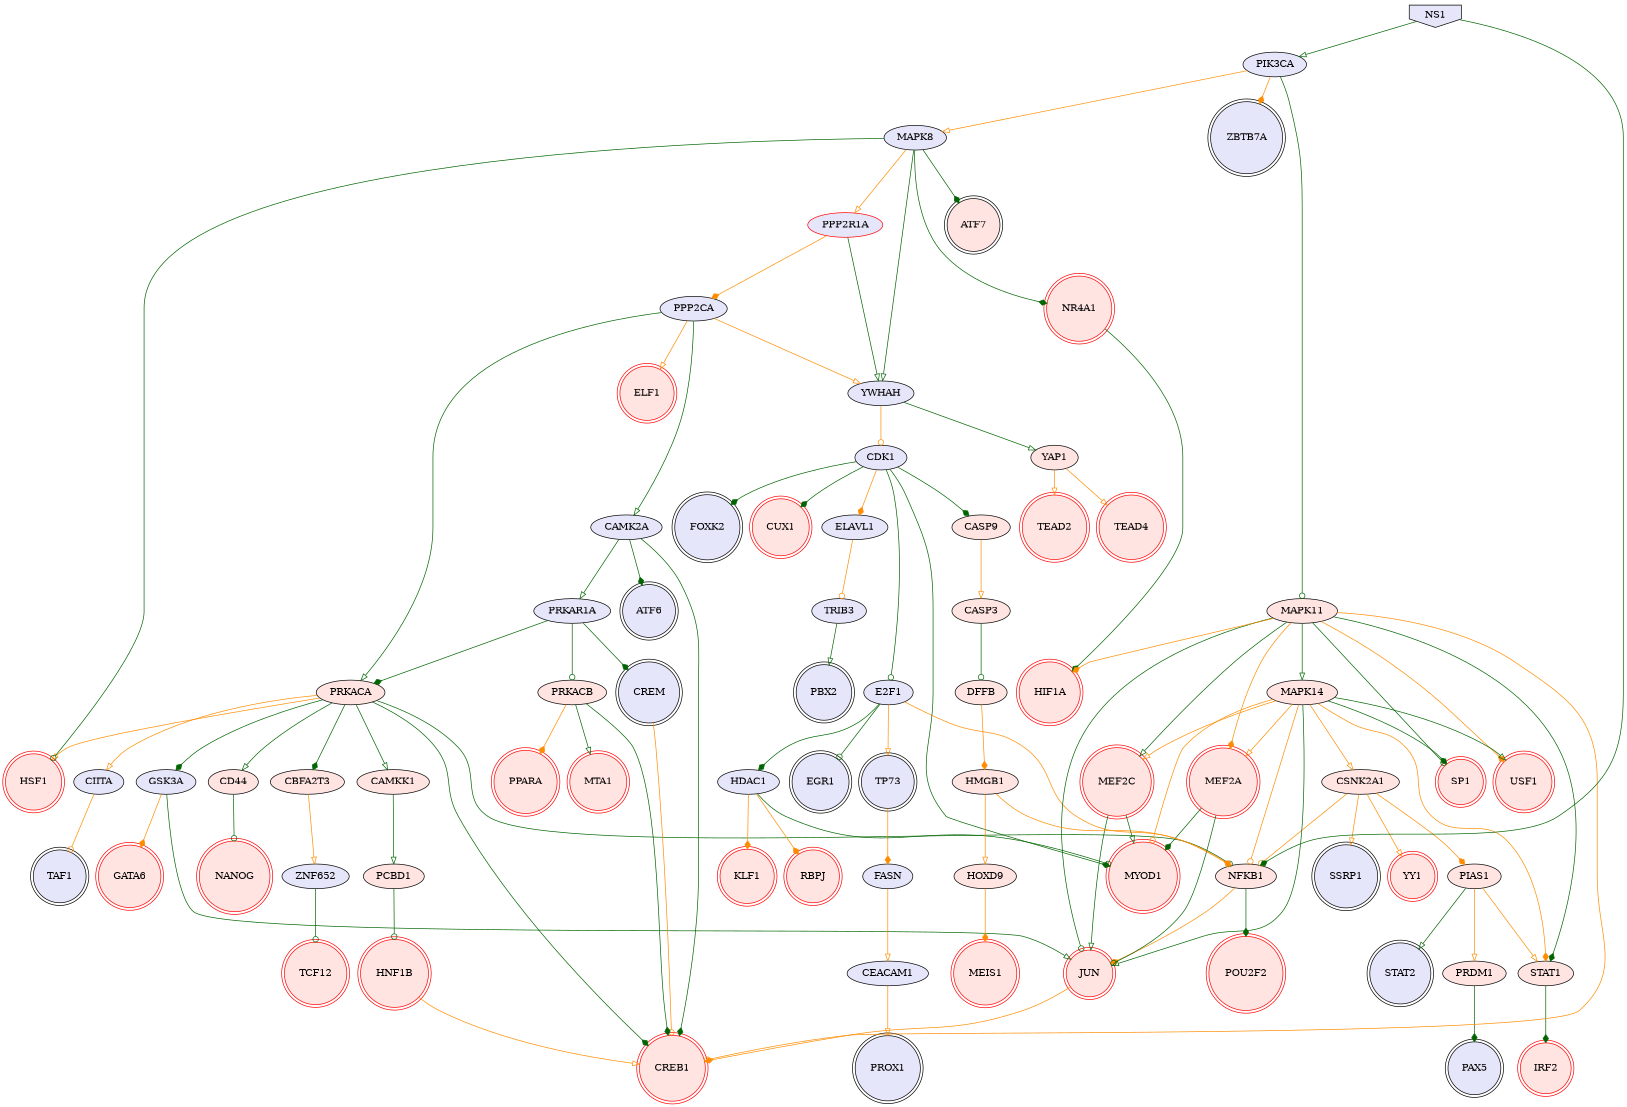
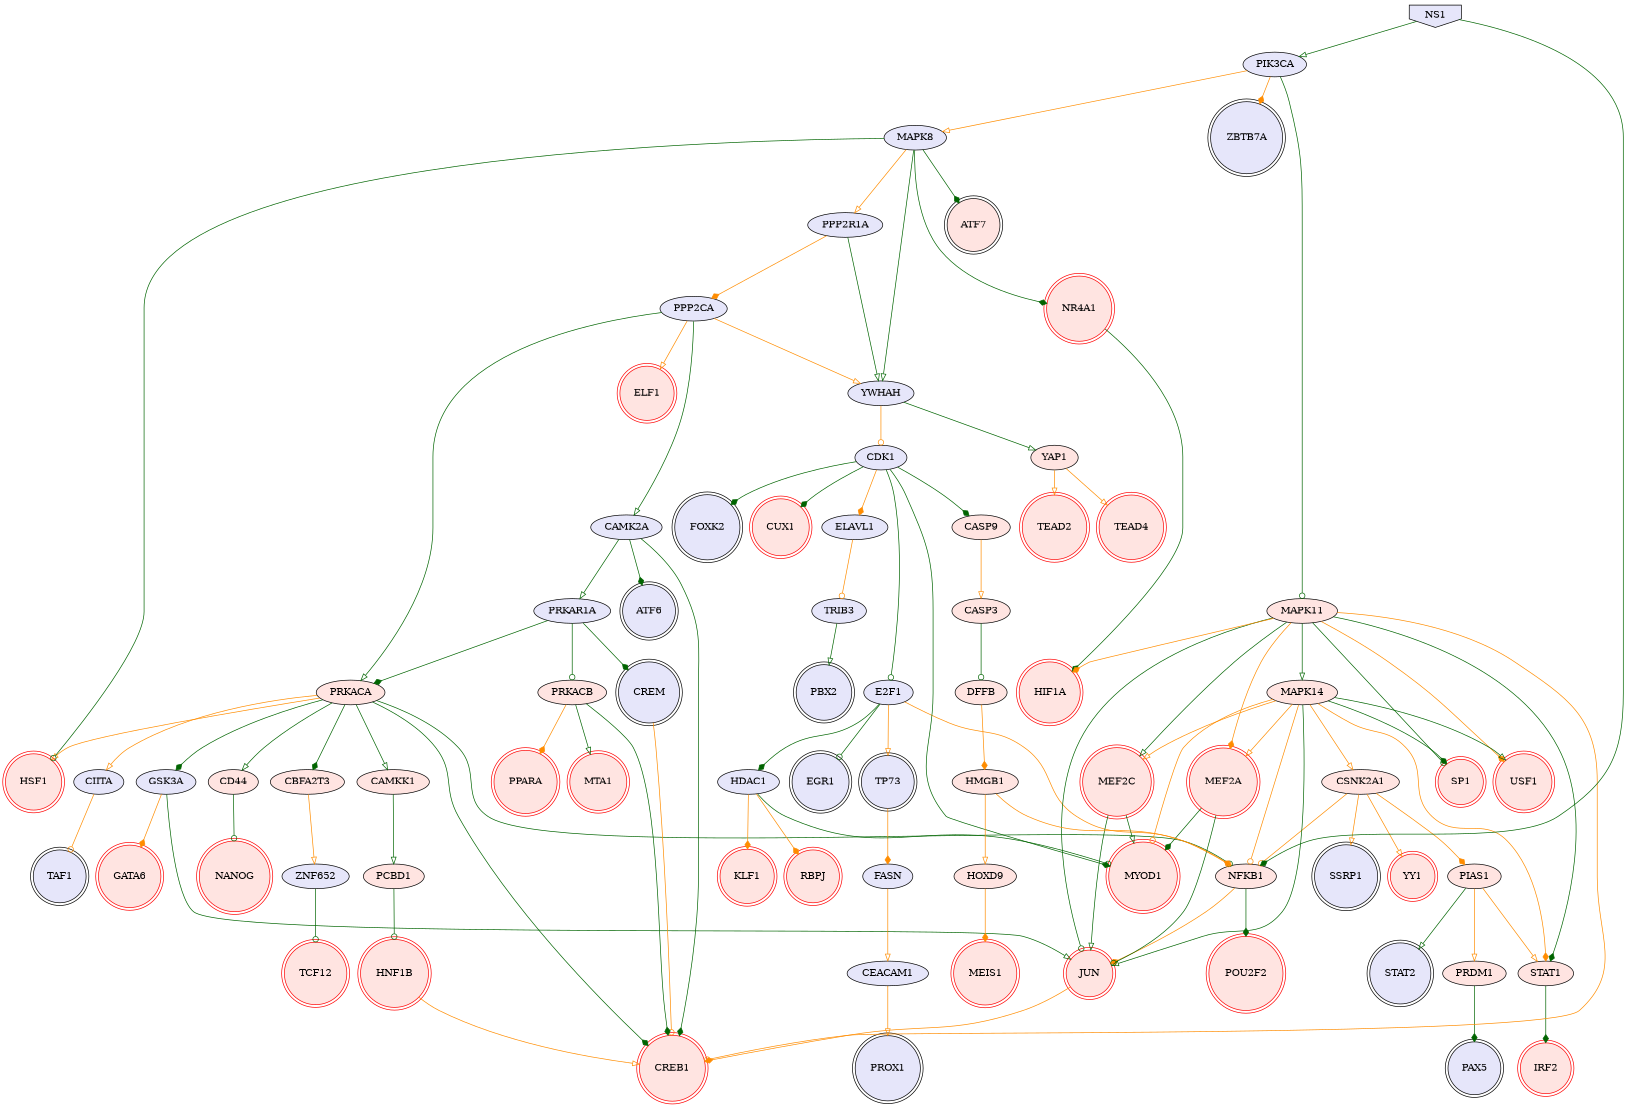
(845, 225) -> (845, 225)
